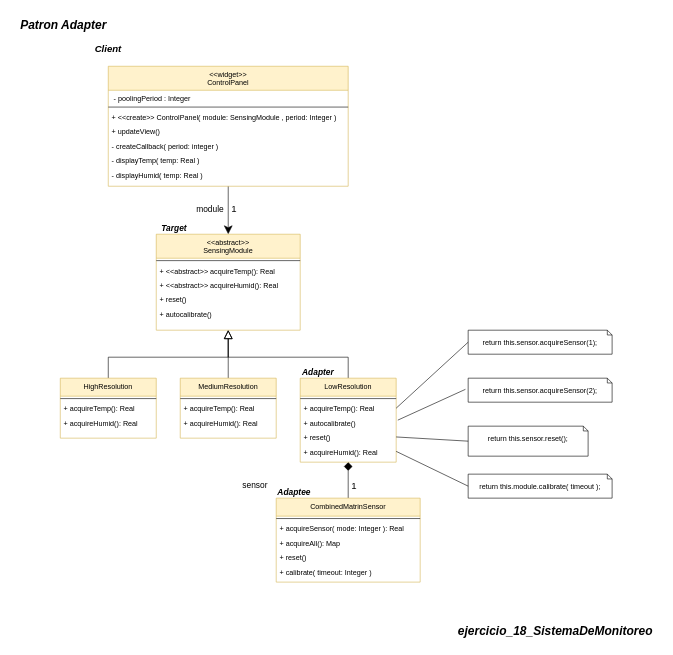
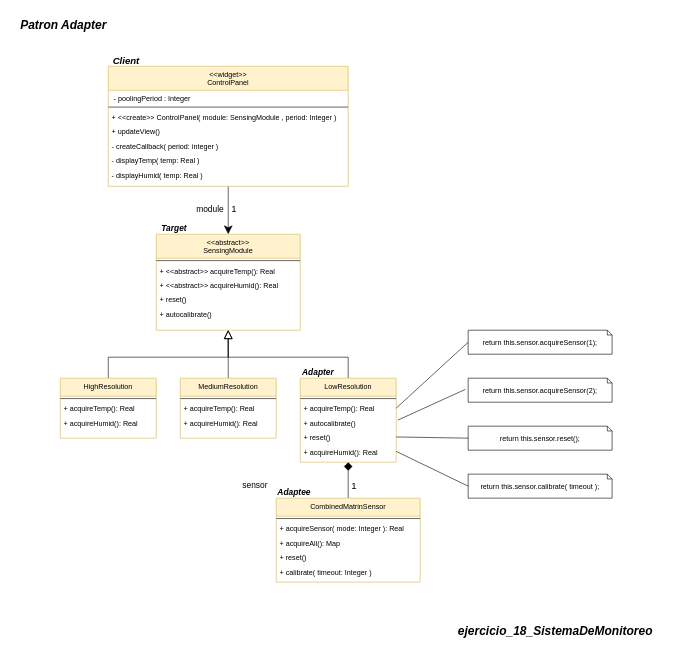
(108, 48) -> (126, 60)
(528, 441) -> (540, 438)
(540, 488) -> (540, 488)
